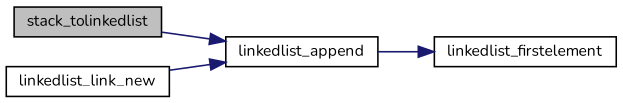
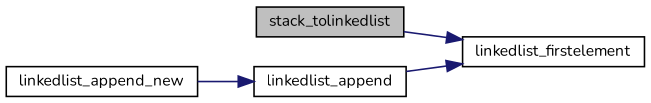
(186, 36) -> (425, 35)
(88, 82) -> (102, 82)
